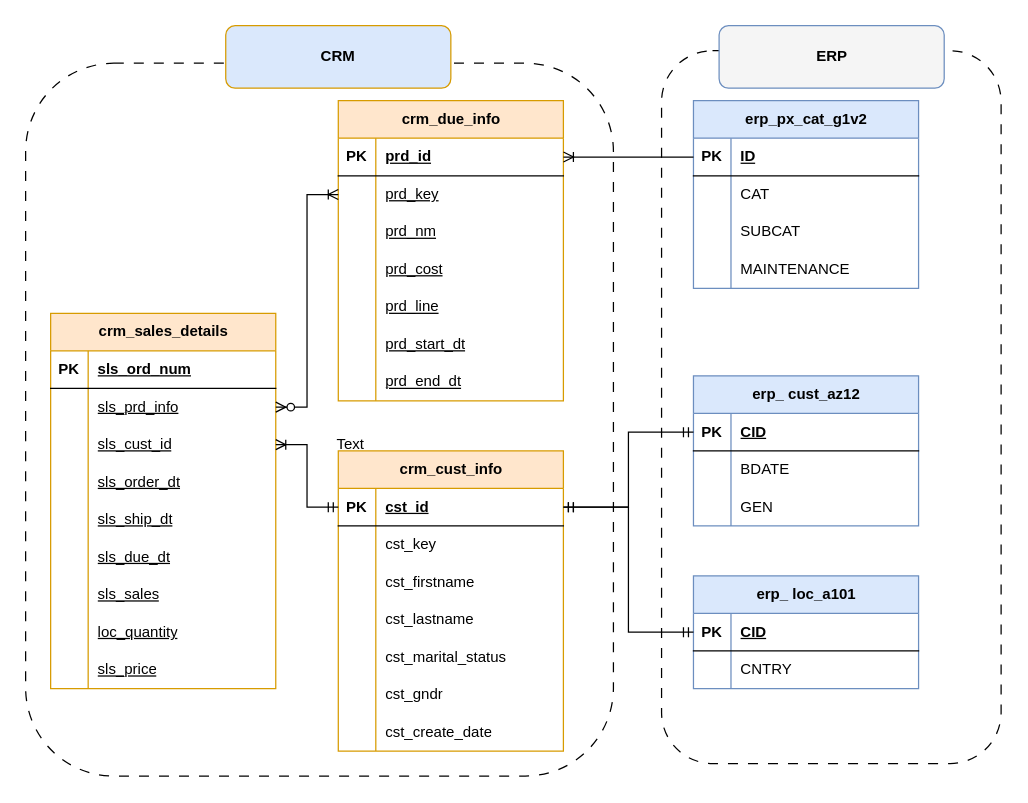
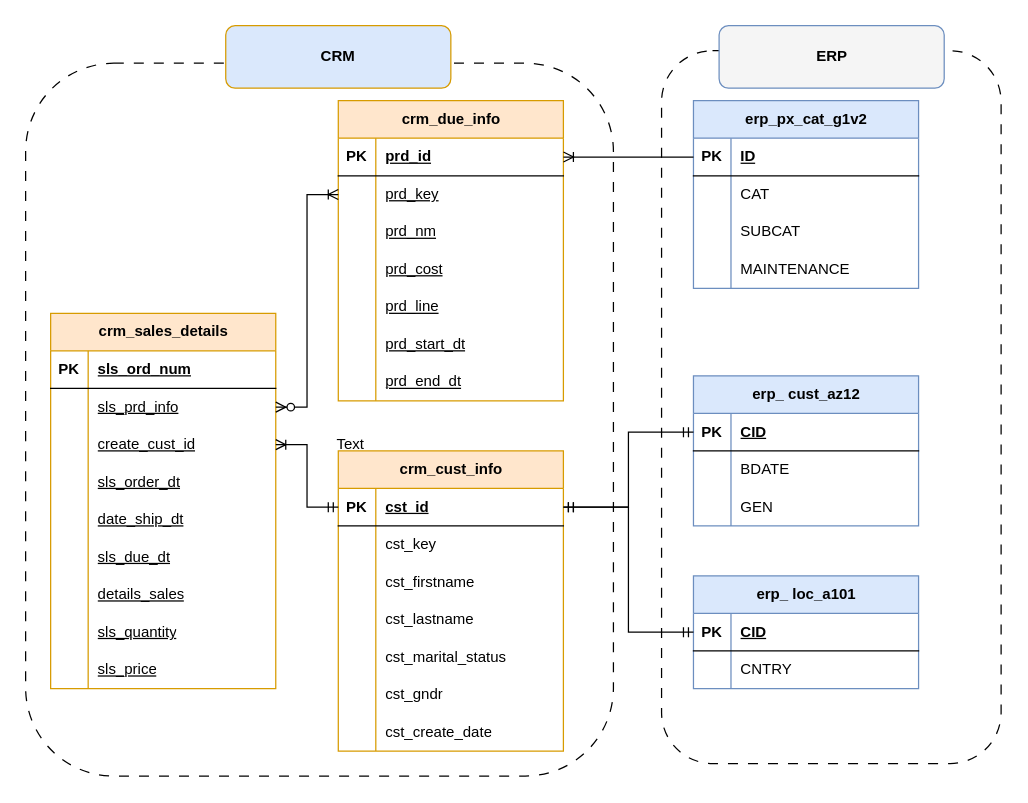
(140, 444) -> (155, 444)
(140, 519) -> (147, 519)
(132, 594) -> (147, 594)
(145, 632) -> (145, 632)
